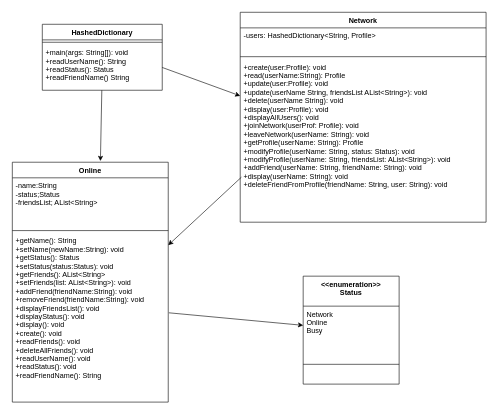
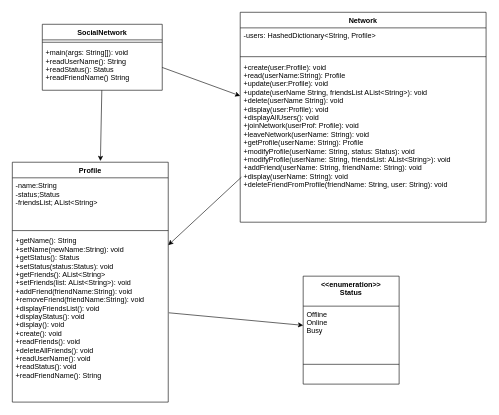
(102, 32) -> (102, 32)
(90, 170) -> (90, 170)
(321, 314) -> (319, 314)
